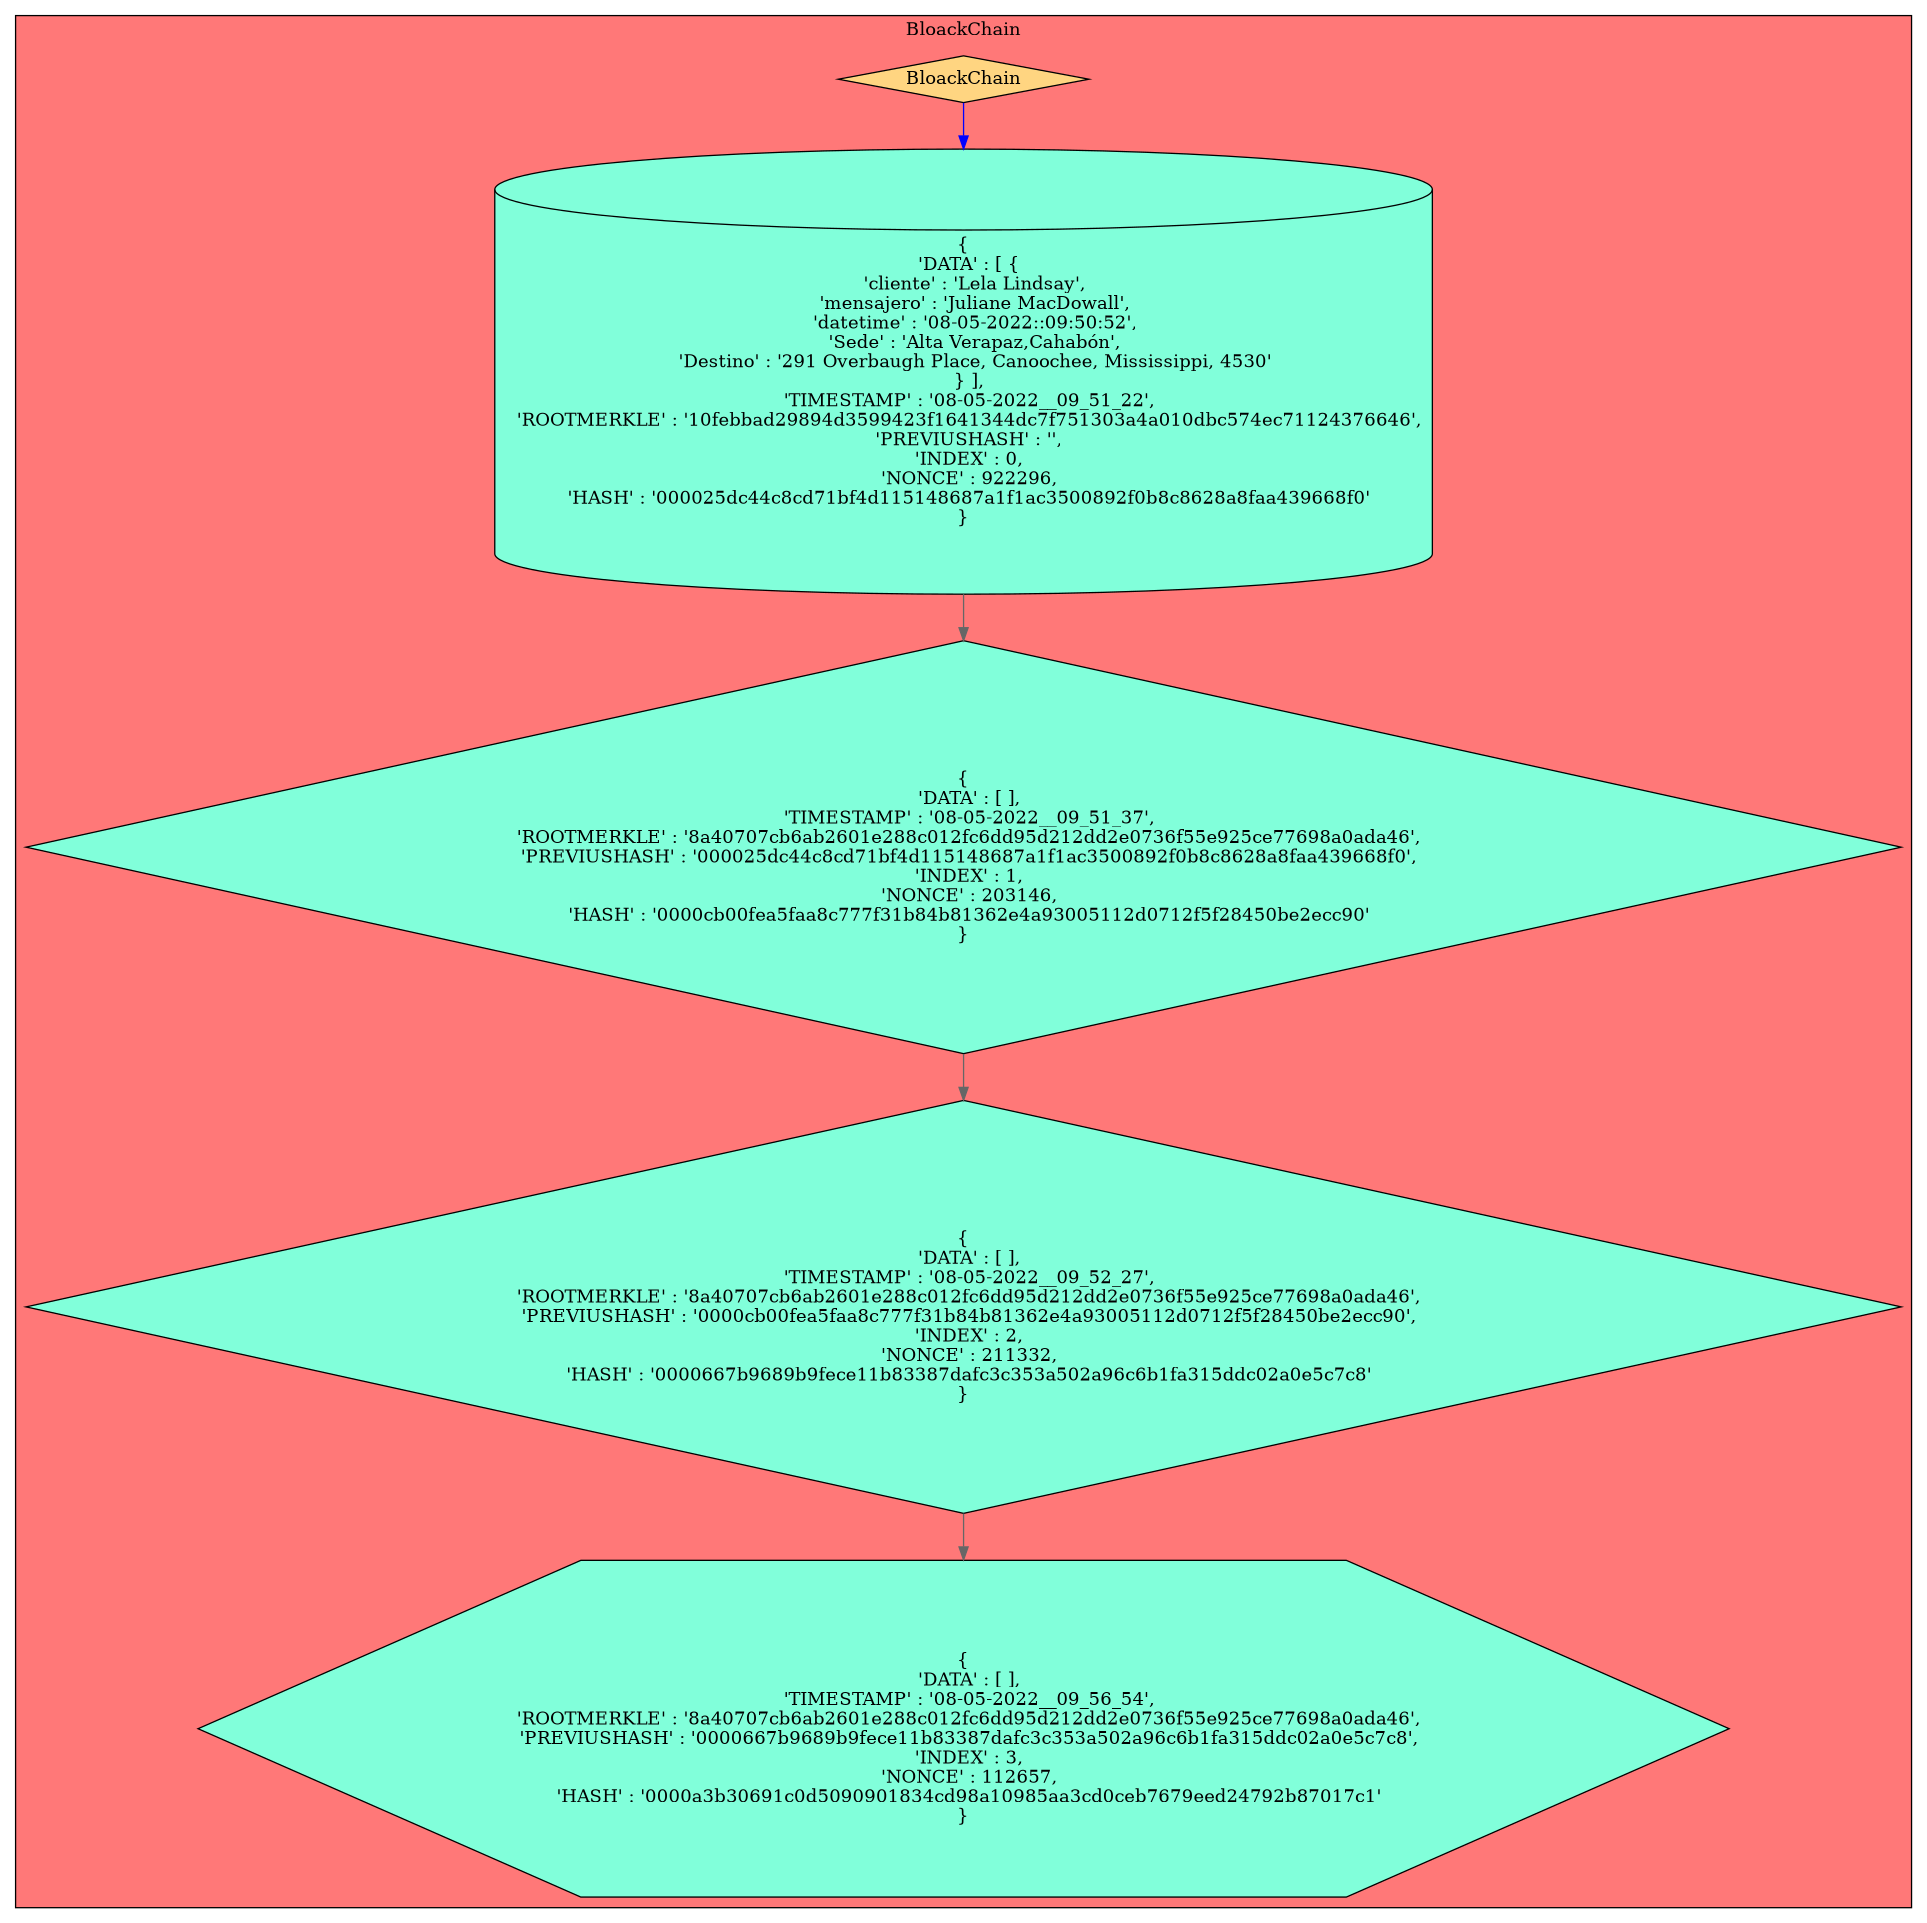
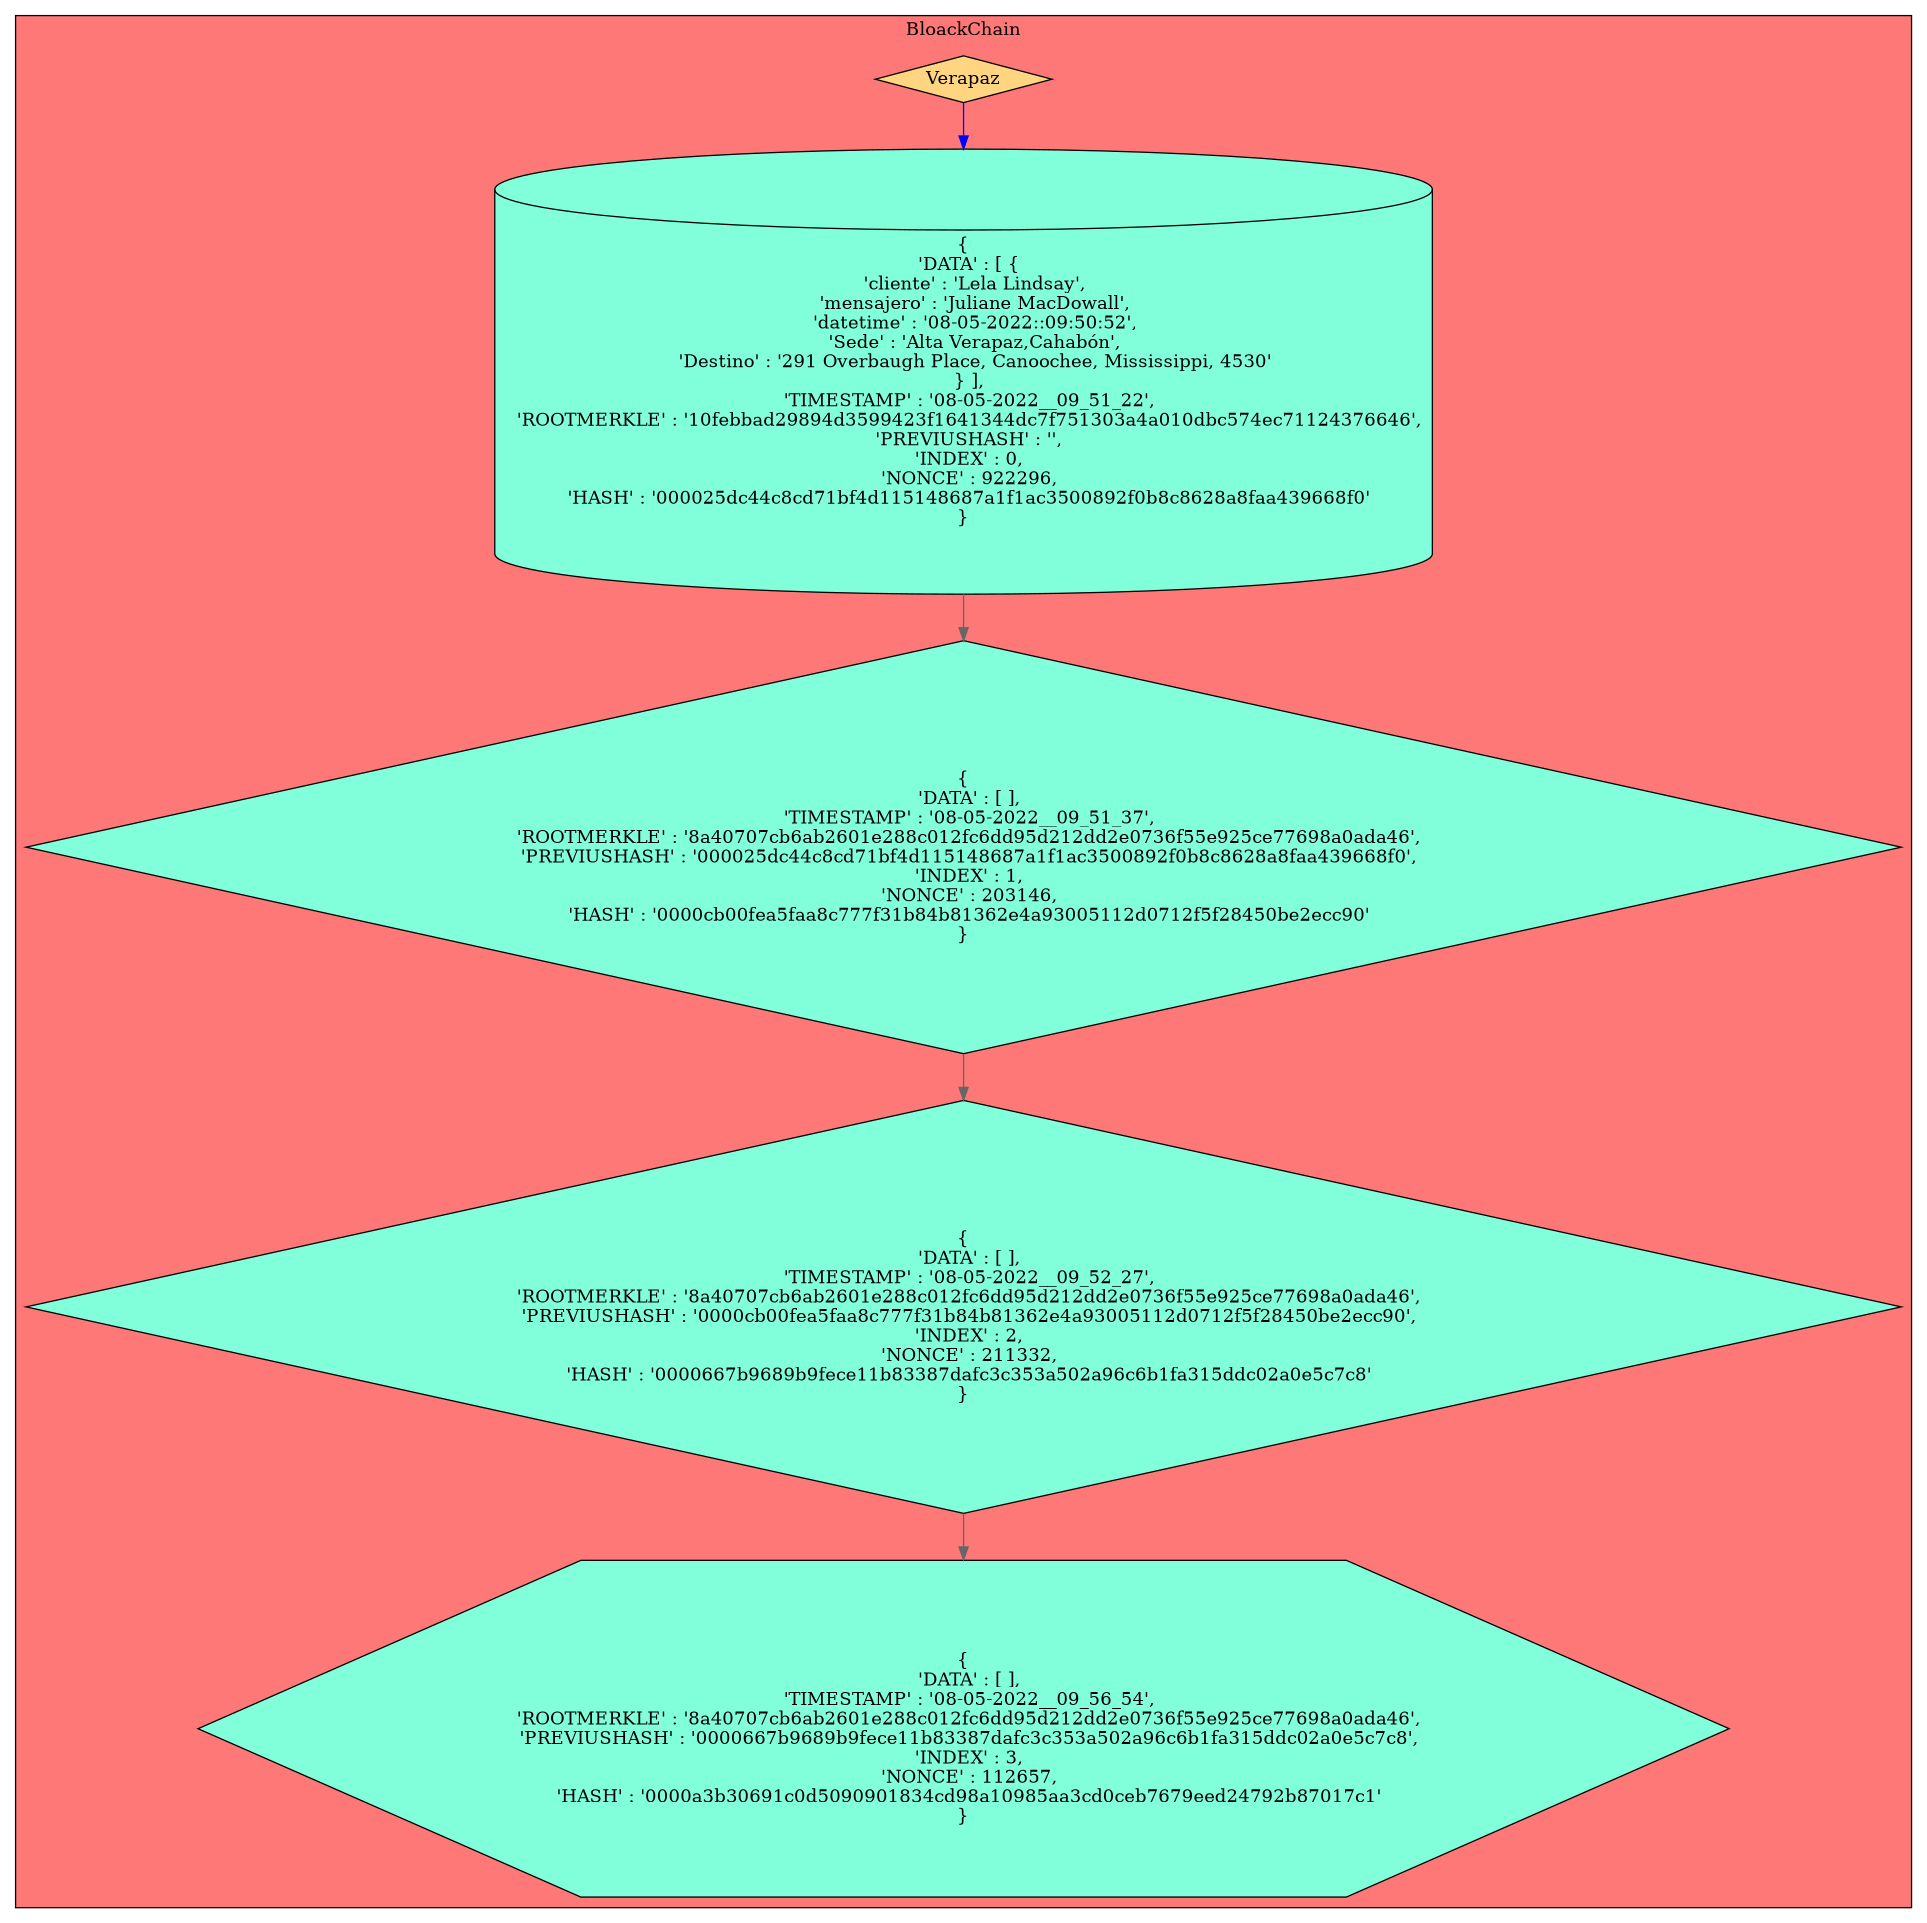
(964, 79) -> (964, 79)
